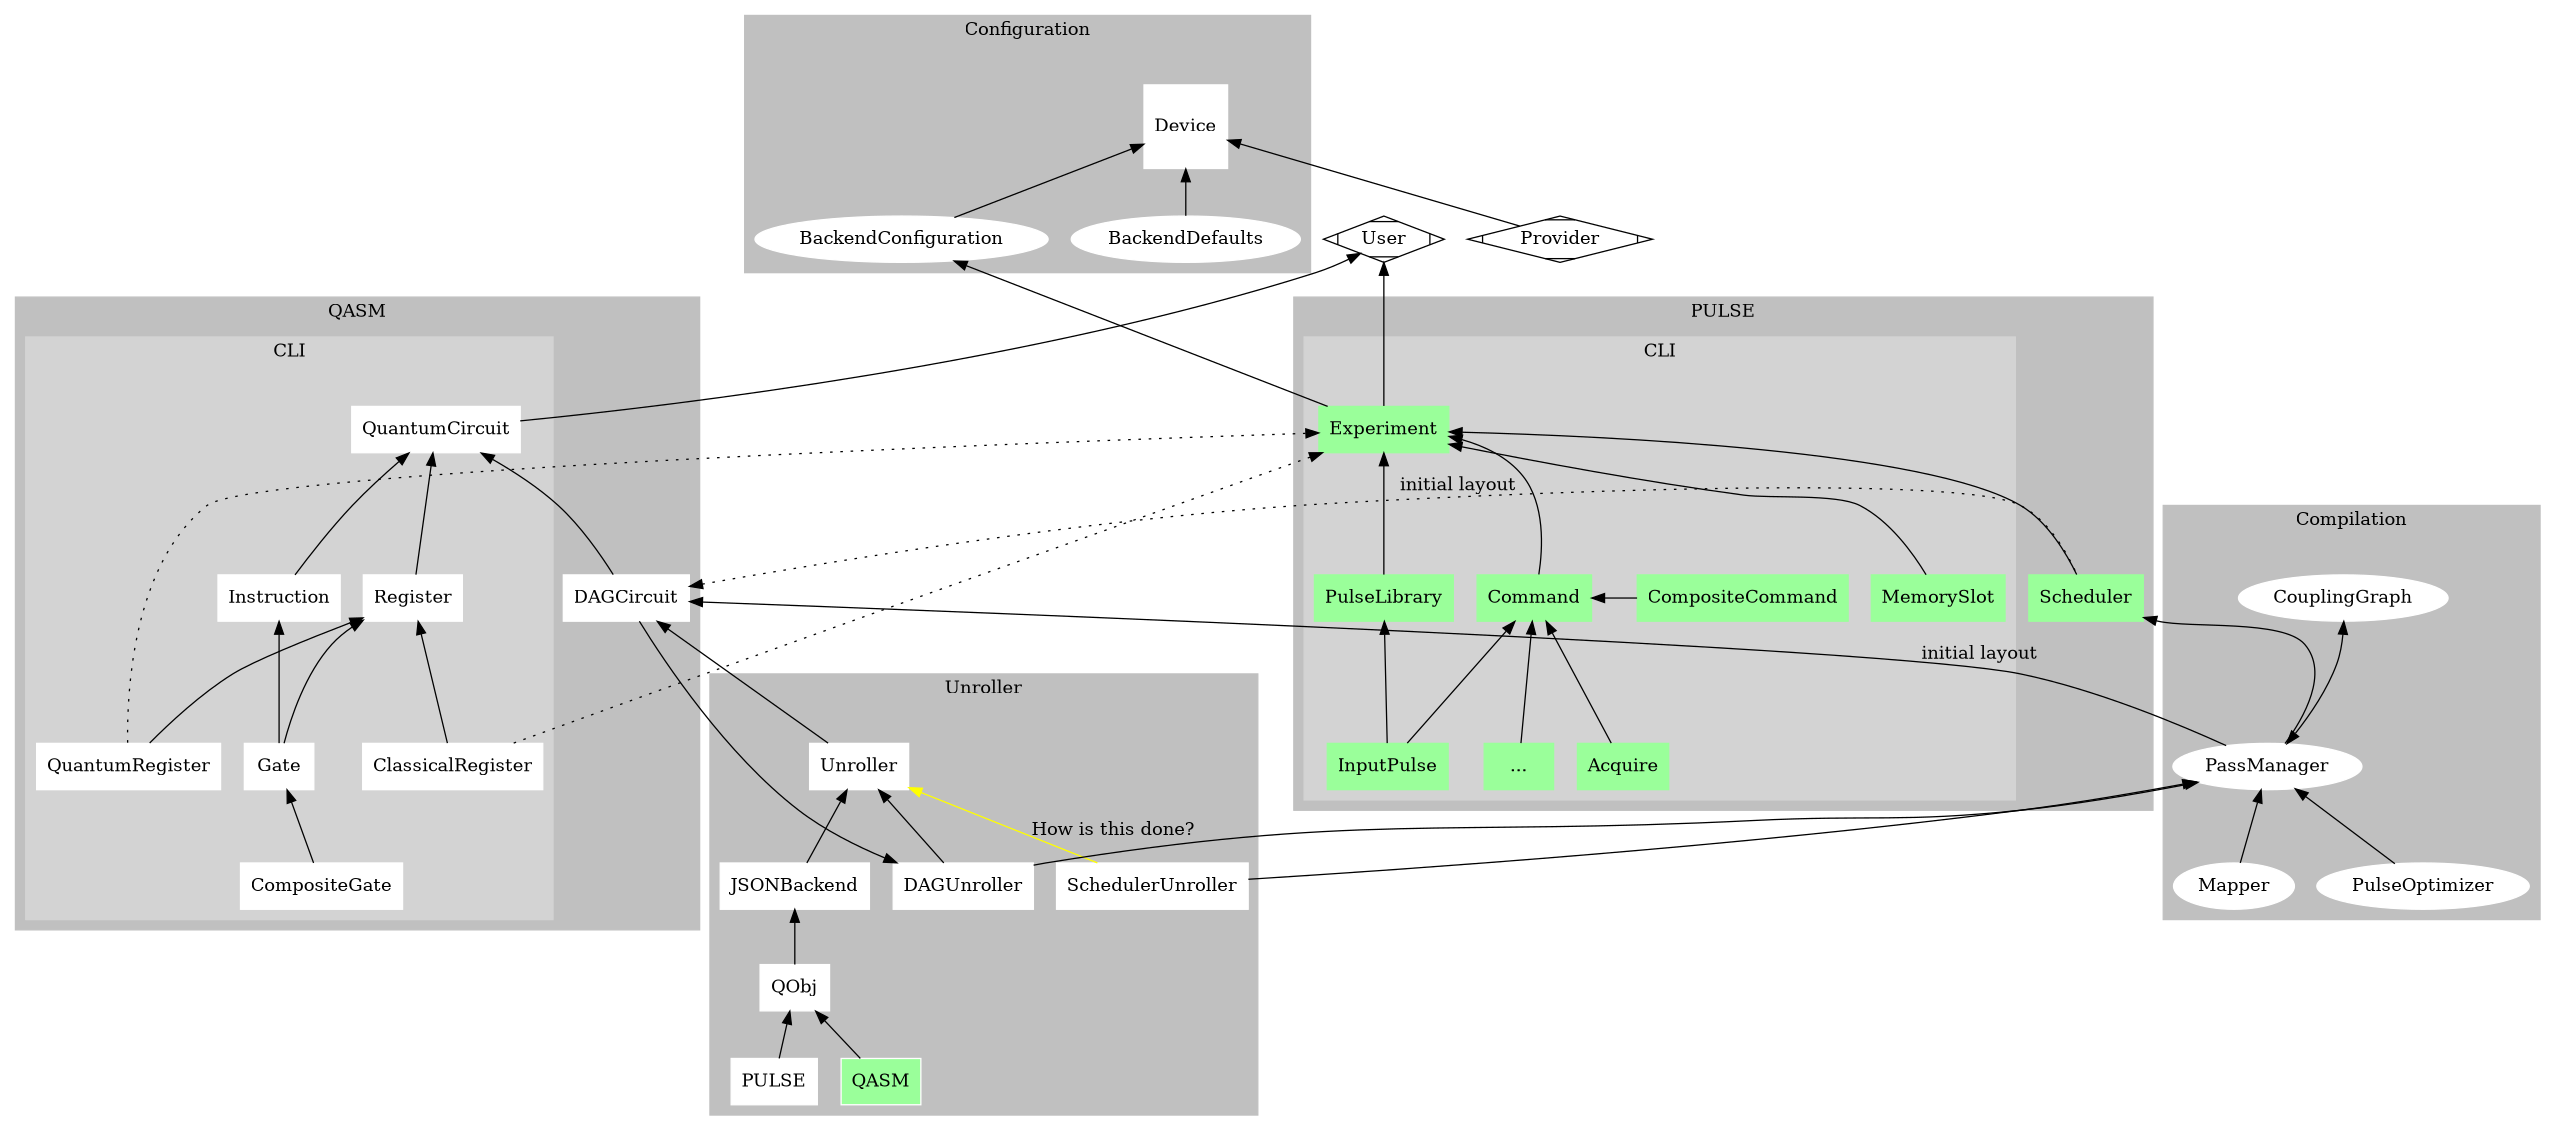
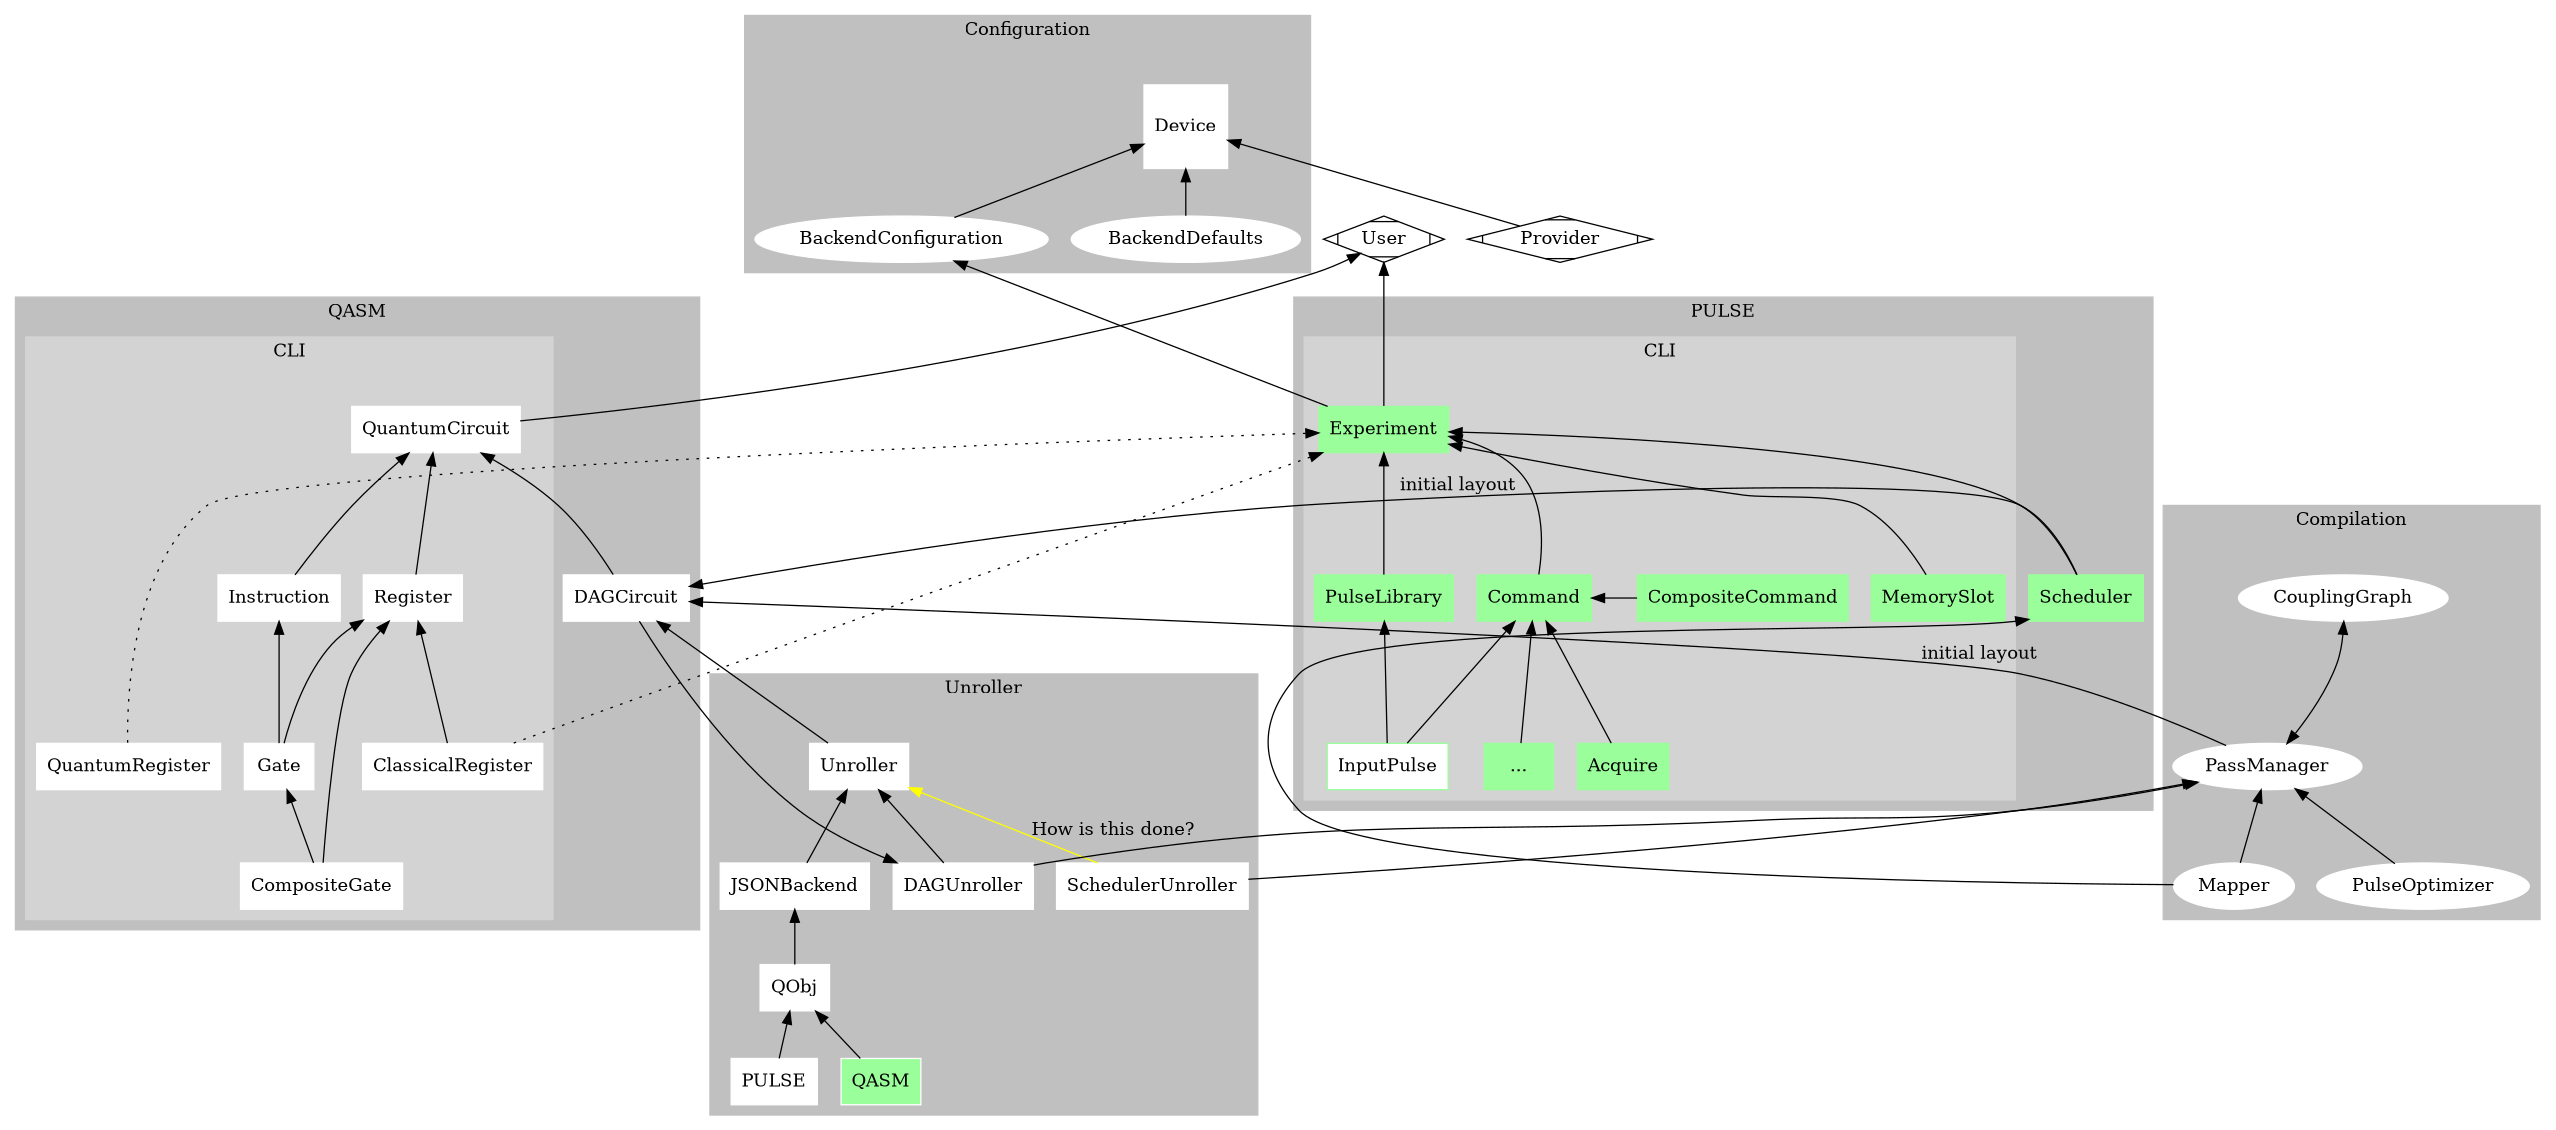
(1405, 500) -> (1405, 500)
(2286, 634) -> (1276, 777)
(242, 669) -> (336, 742)
(1388, 767) -> (1388, 767)
